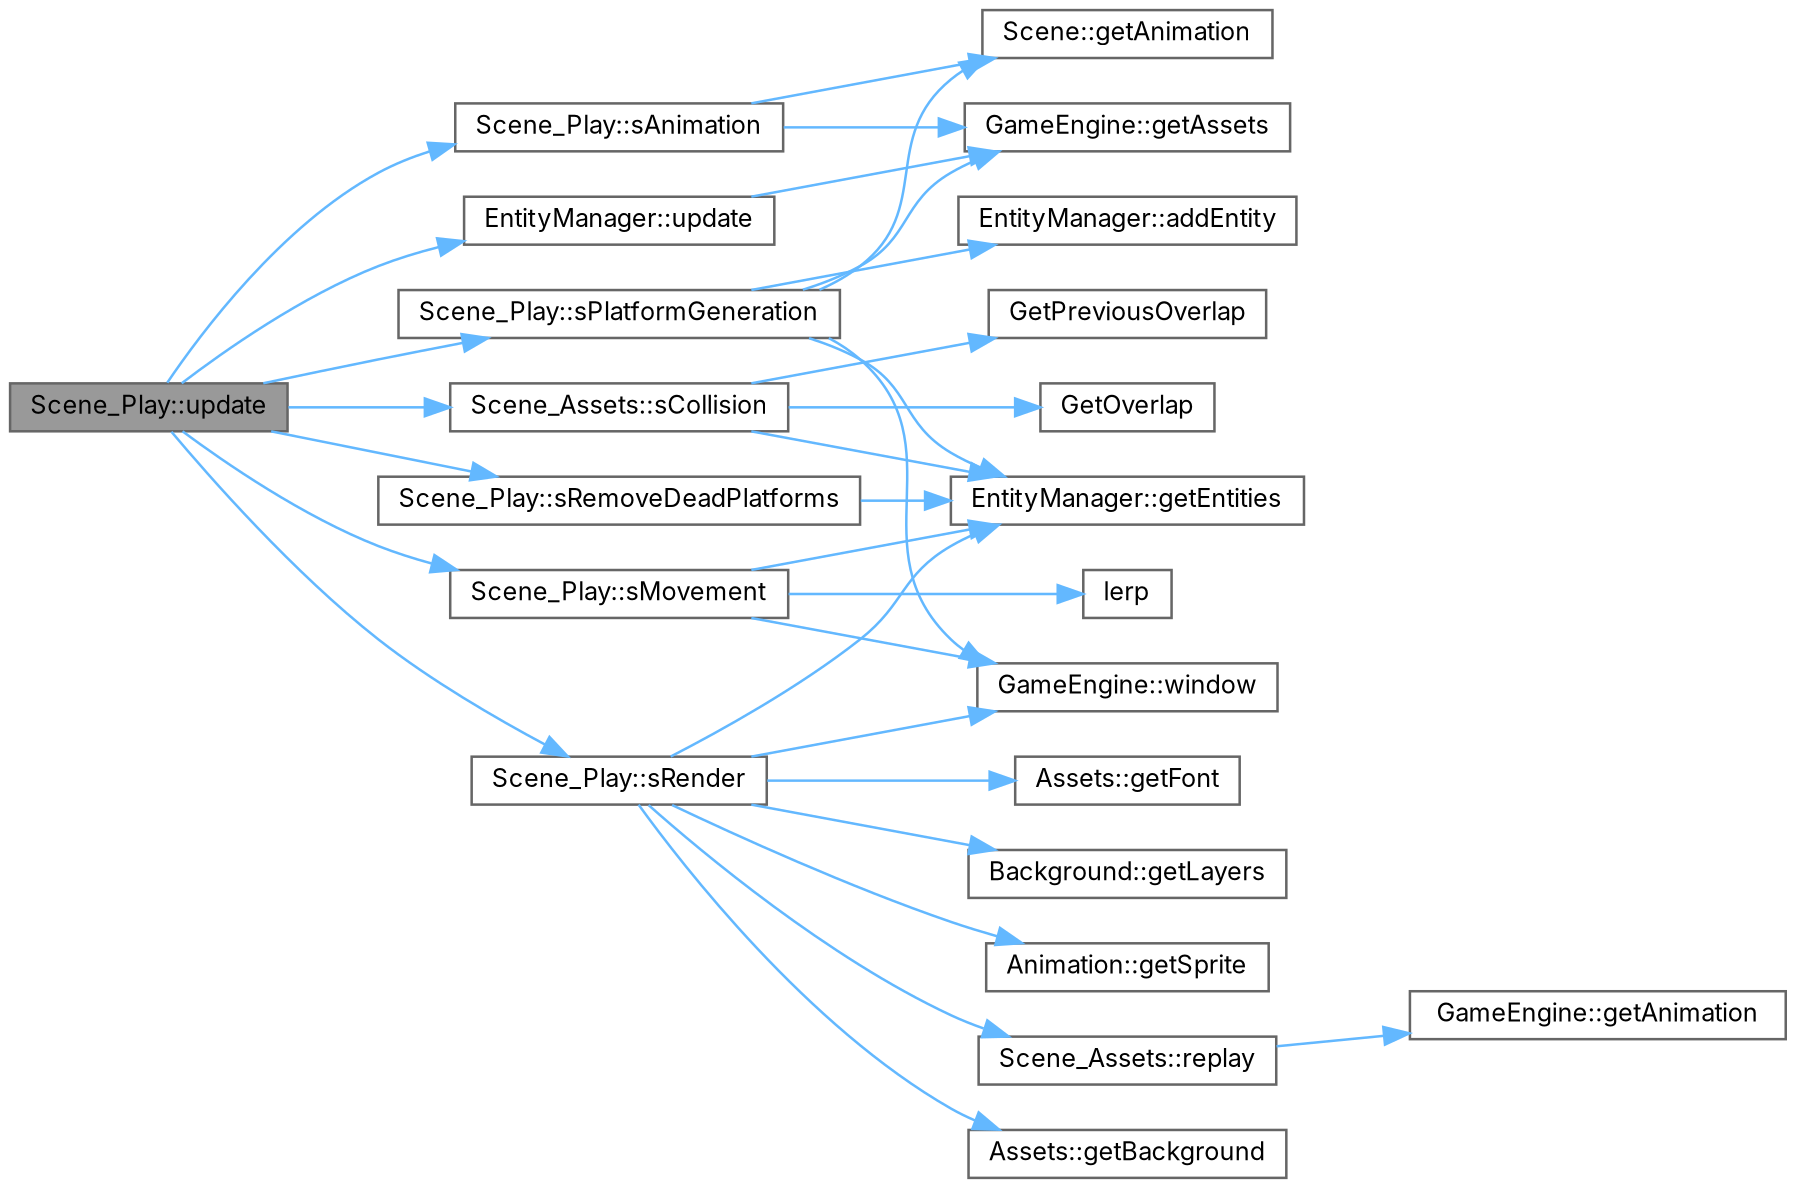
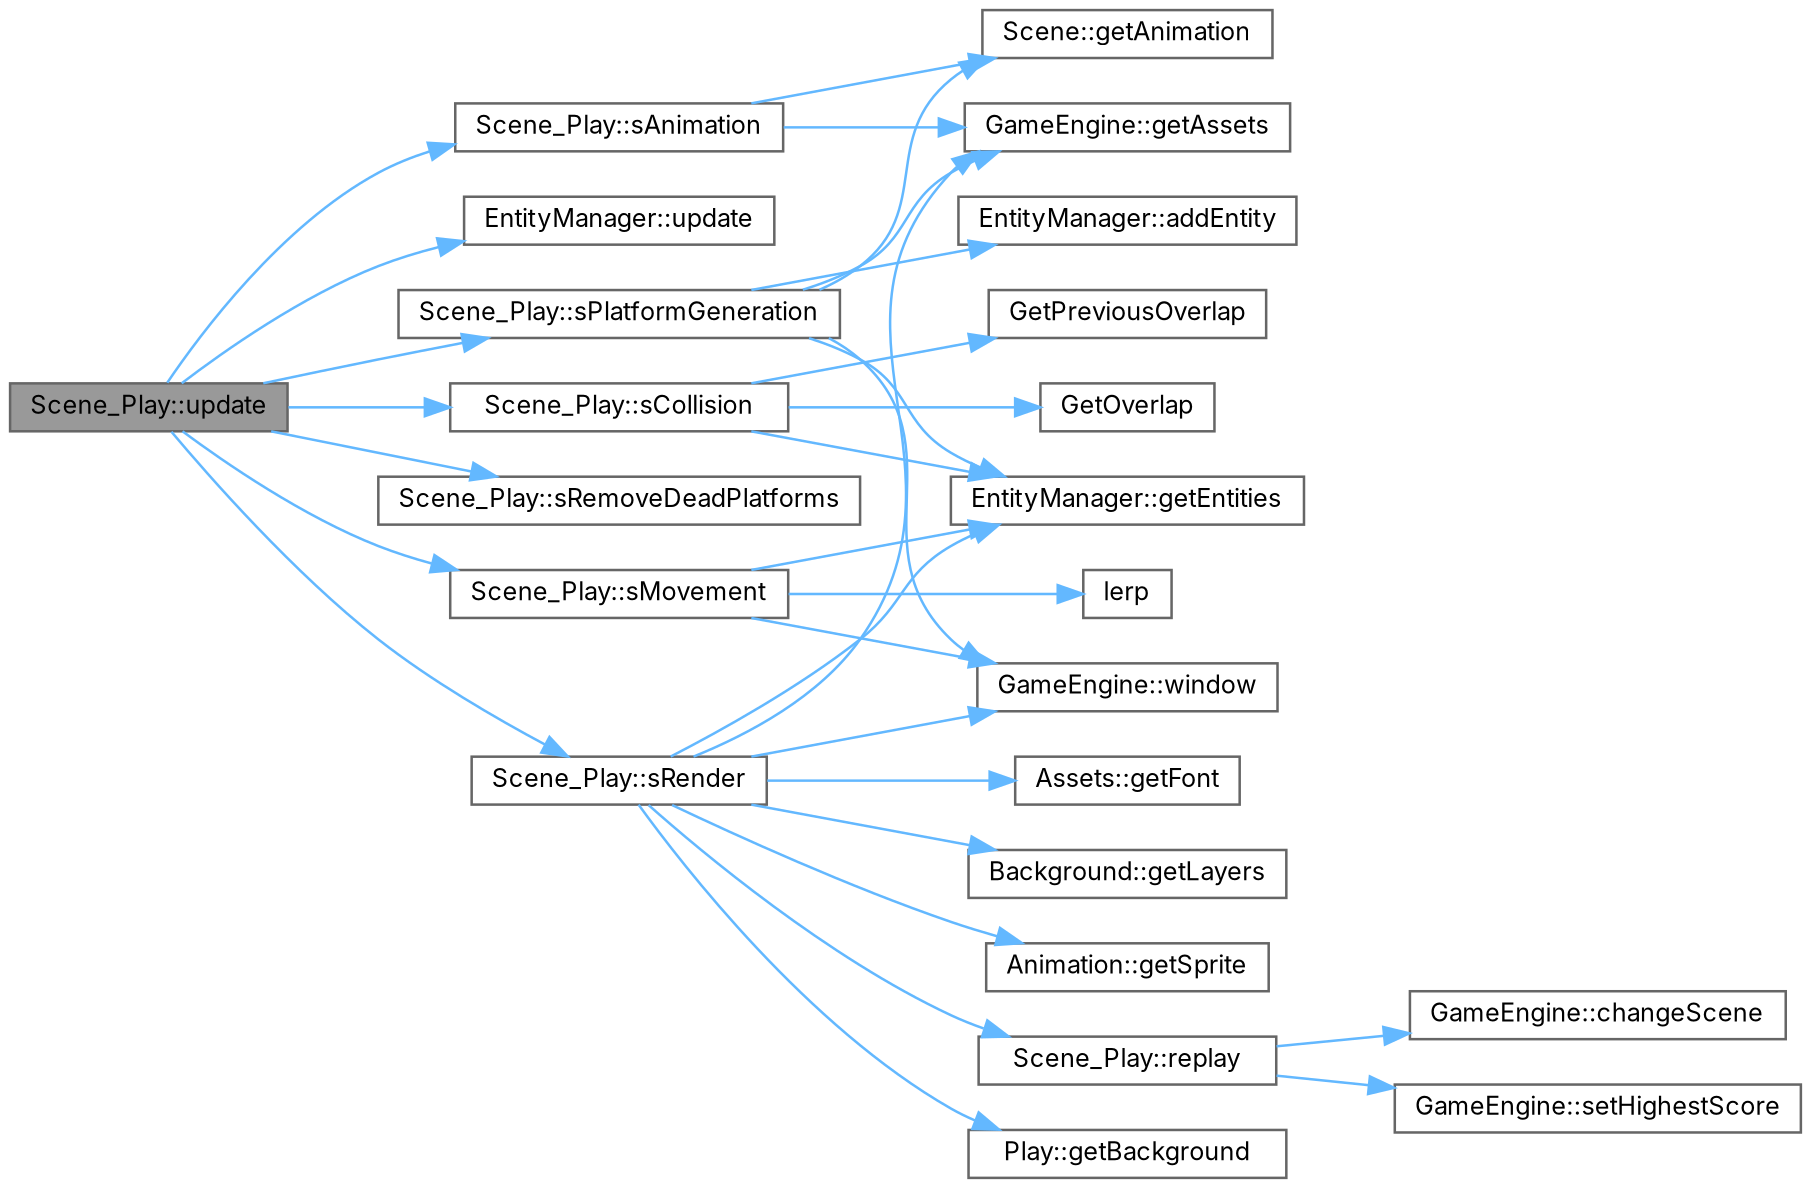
(861, 176) -> (894, 571)
(619, 407) -> (619, 407)
(891, 501) -> none
(1598, 1015) -> (1598, 1015)
(1127, 1061) -> (1127, 1061)
none -> (1598, 1109)
(1127, 1154) -> (1127, 1154)
